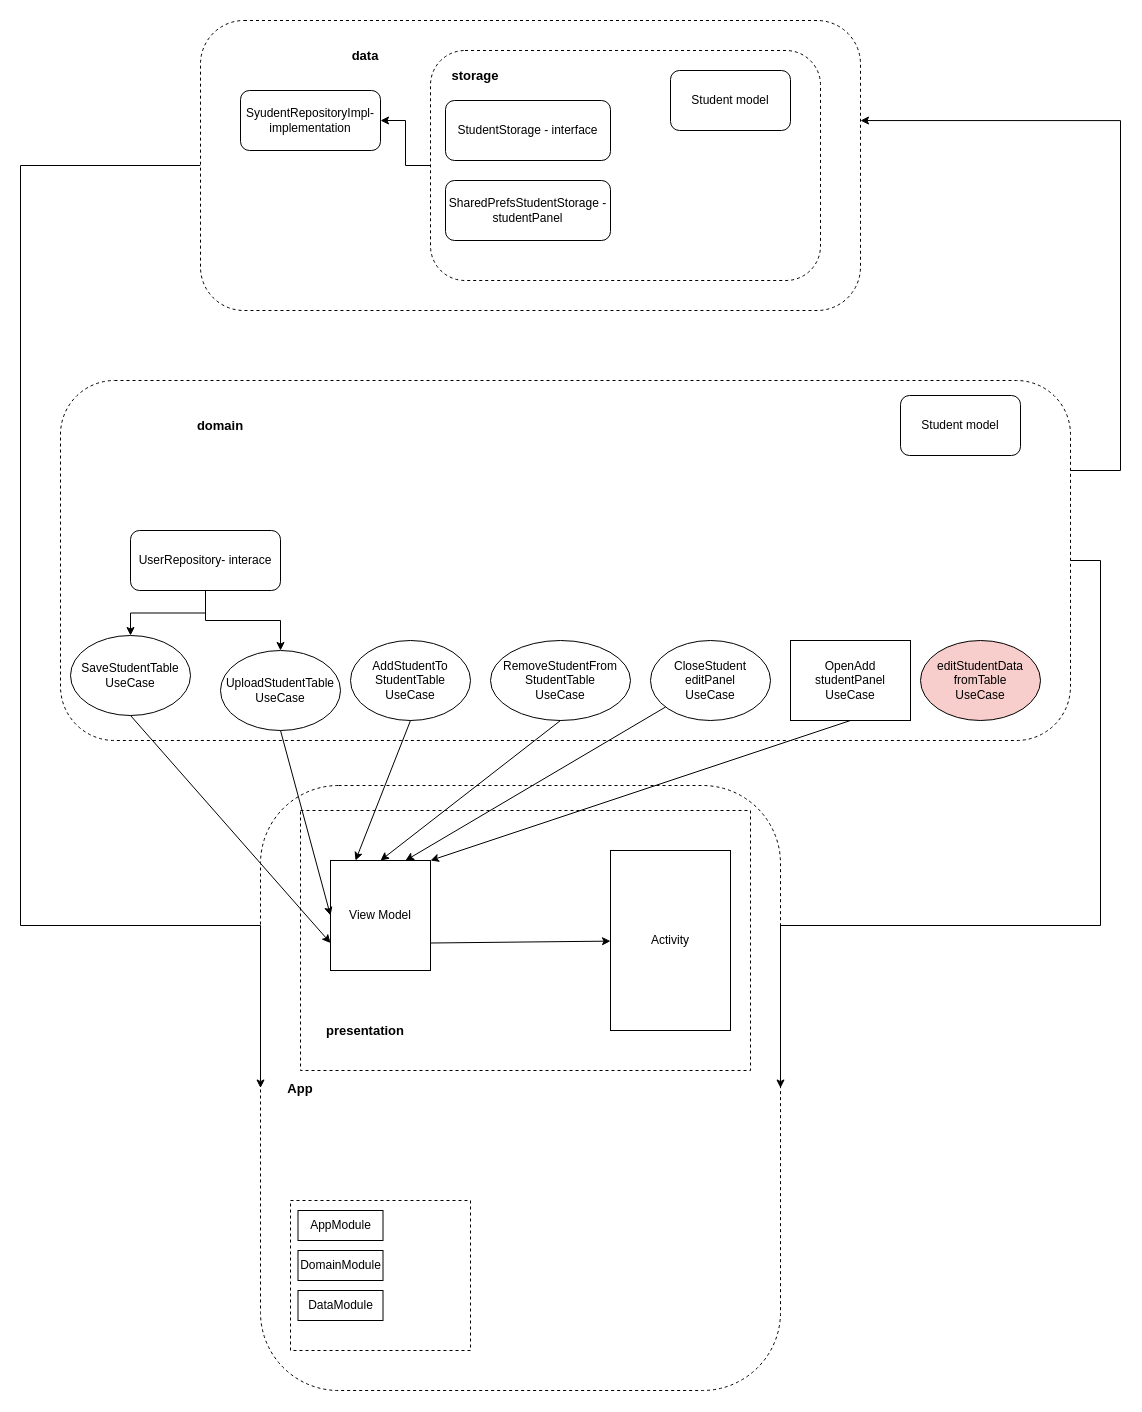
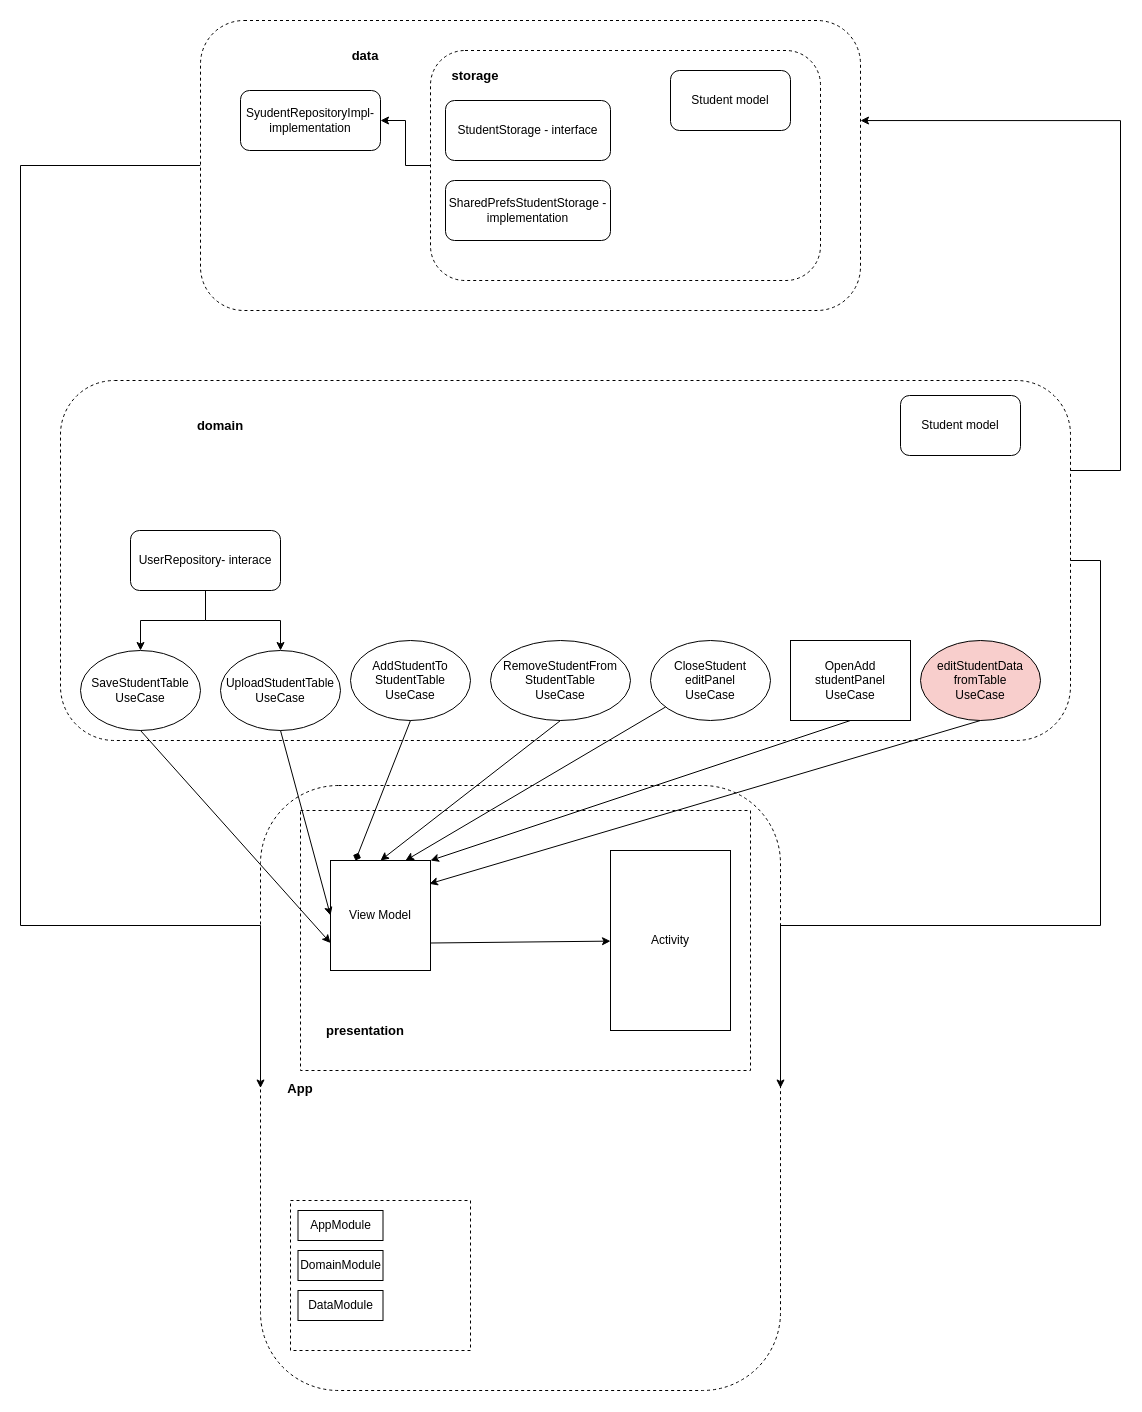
(528, 211) -> (528, 211)
(131, 676) -> (141, 691)
none -> (708, 801)
(359, 853) -> (359, 852)
